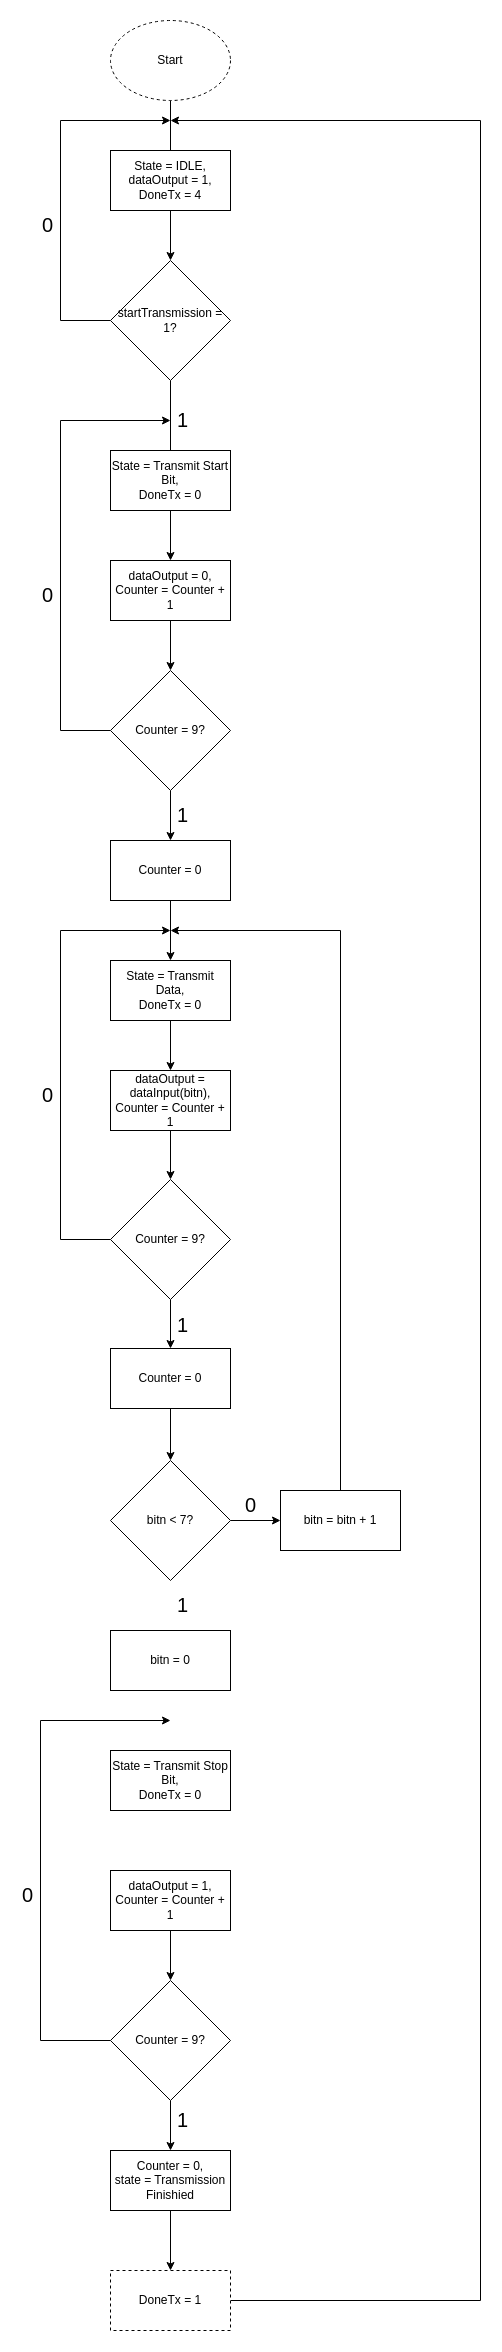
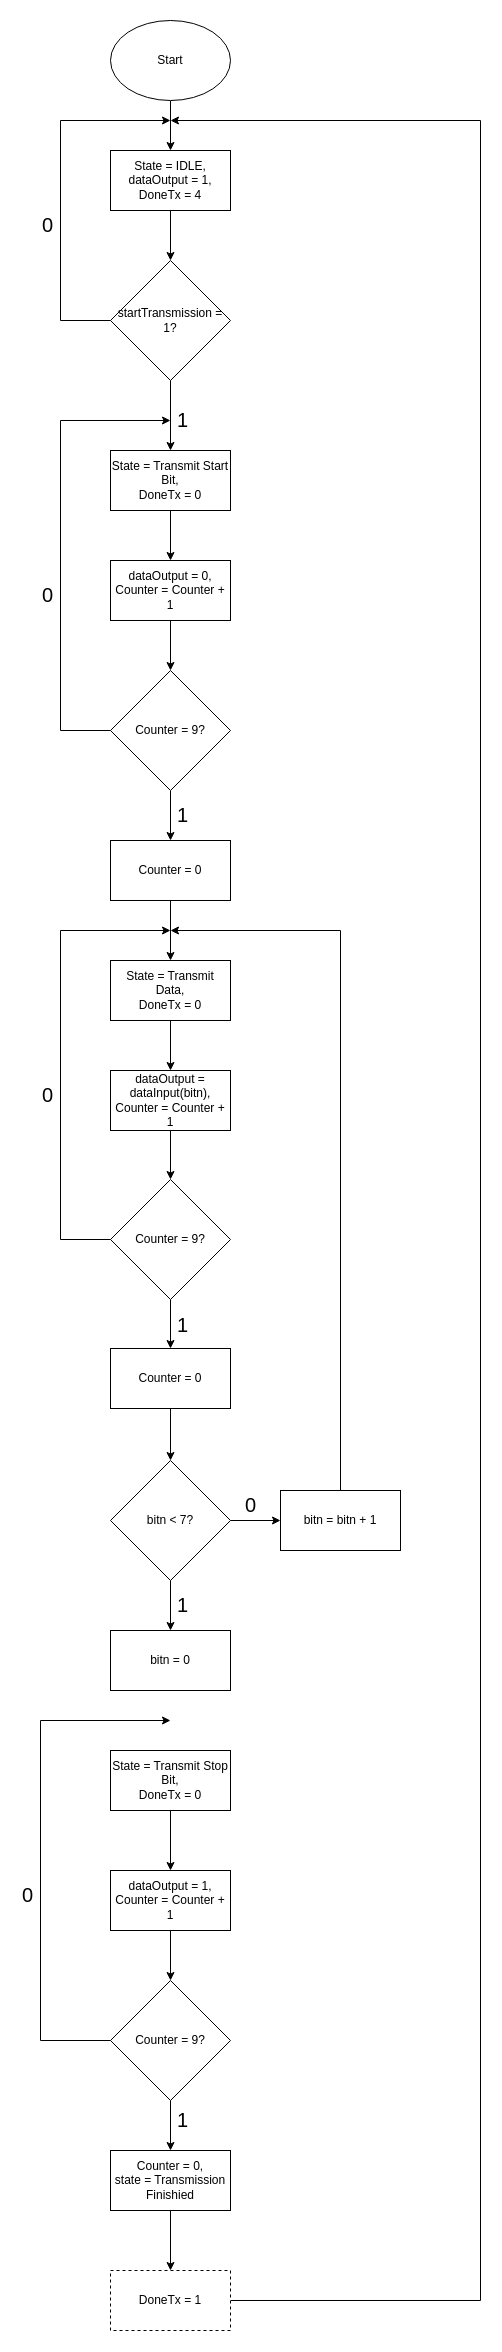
(171, 61) -> (171, 61)
(171, 145) -> (171, 142)
(171, 445) -> (171, 442)
none -> (171, 1602)
none -> (171, 1837)
